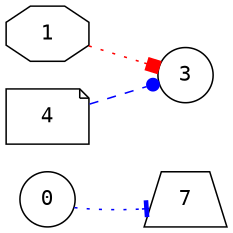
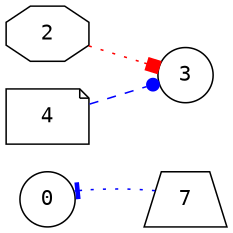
(48, 34) -> (48, 34)
(108, 210) -> (119, 189)
